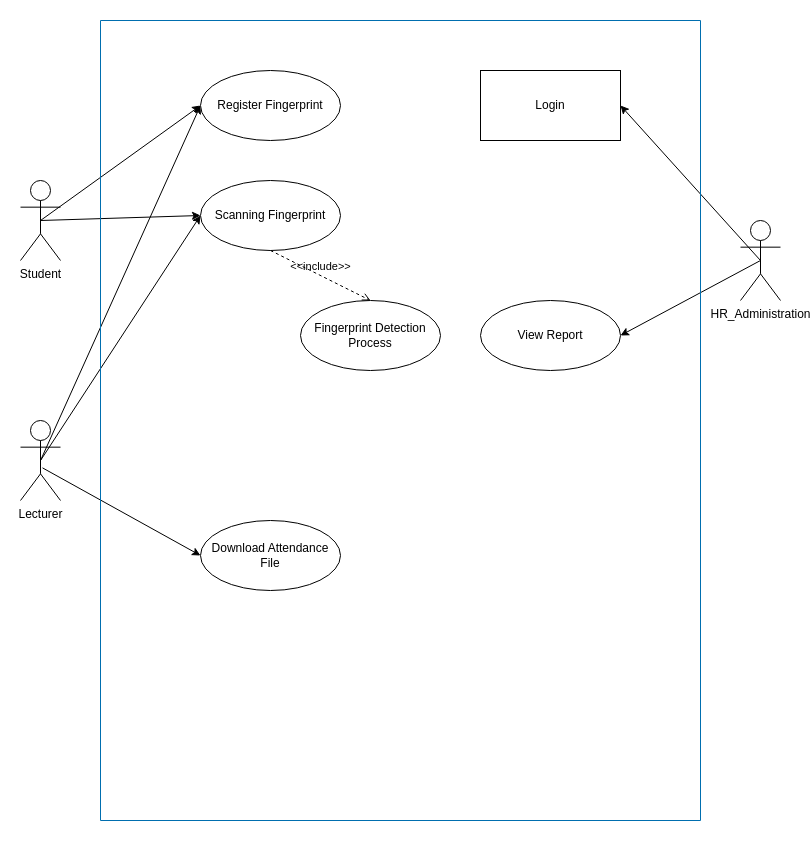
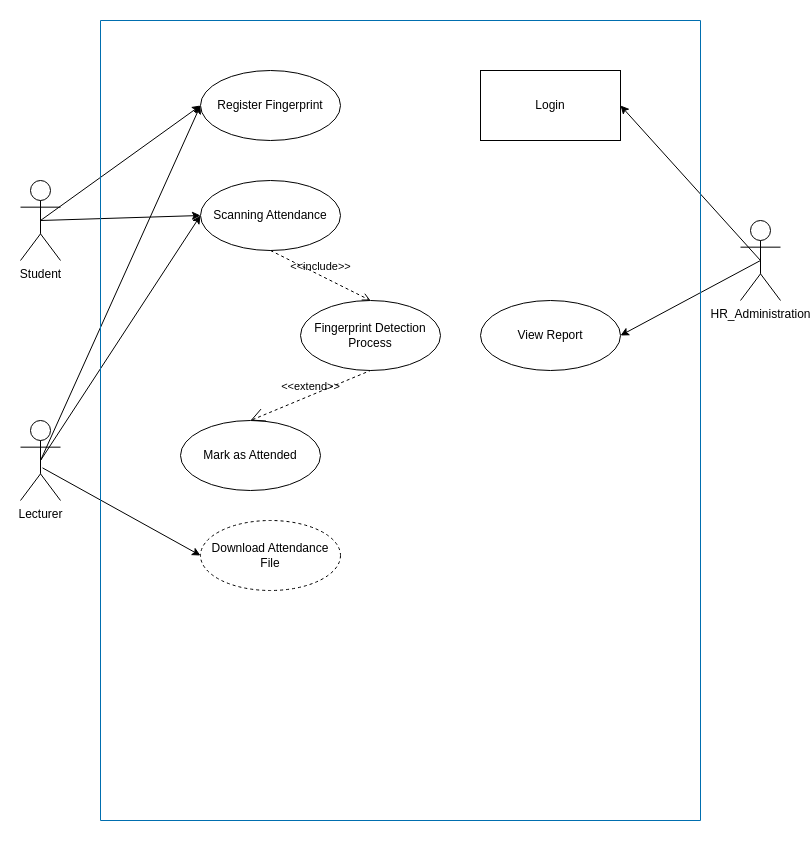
(271, 216) -> (271, 216)
none -> (309, 396)
none -> (251, 456)
(271, 556) -> (271, 556)
